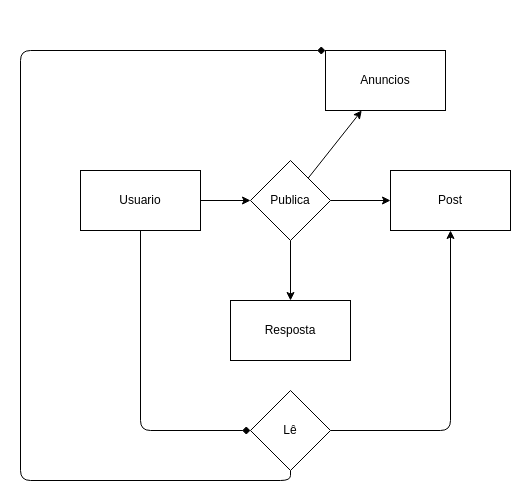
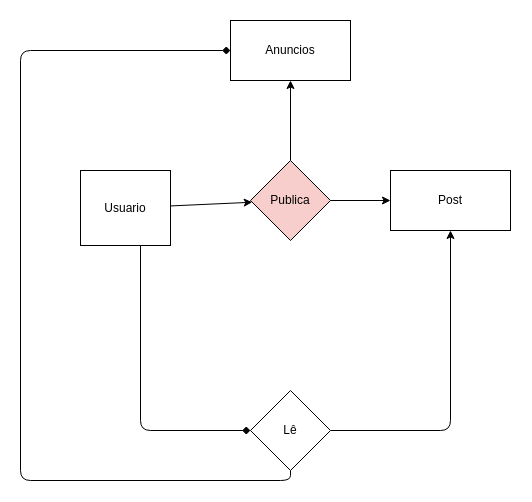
(386, 81) -> (291, 51)
(141, 201) -> (126, 208)
(291, 201) -> (291, 201)
(291, 267) -> none
(291, 331) -> none
